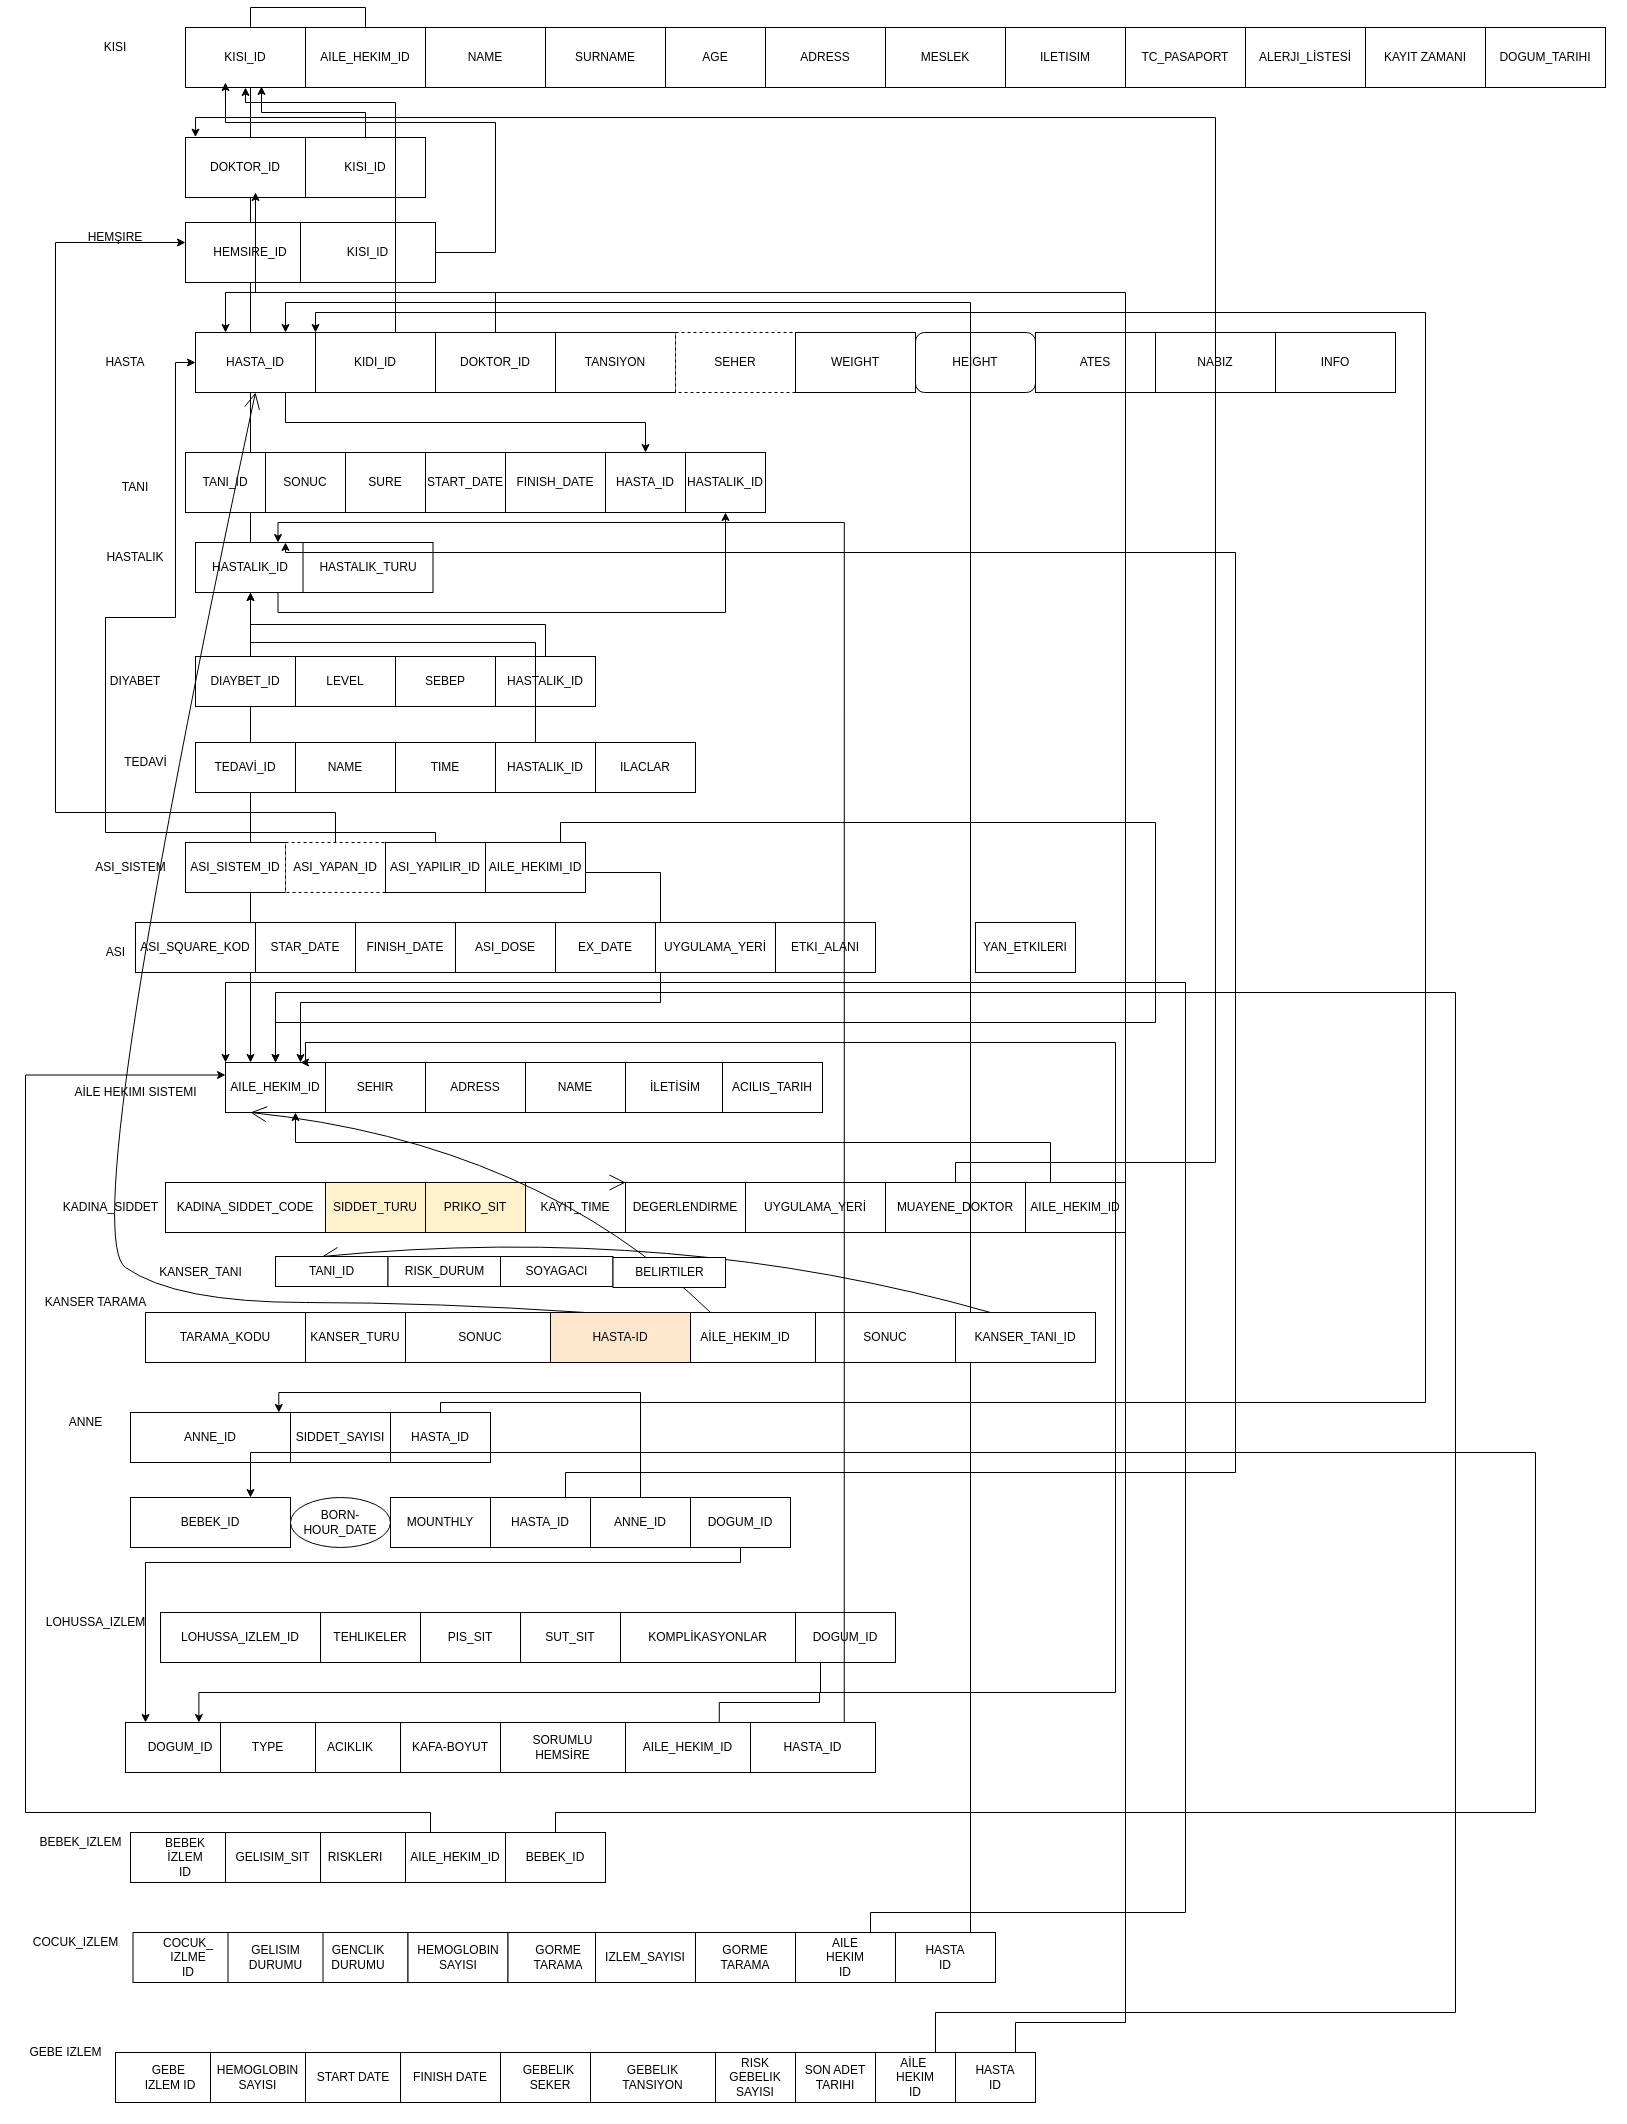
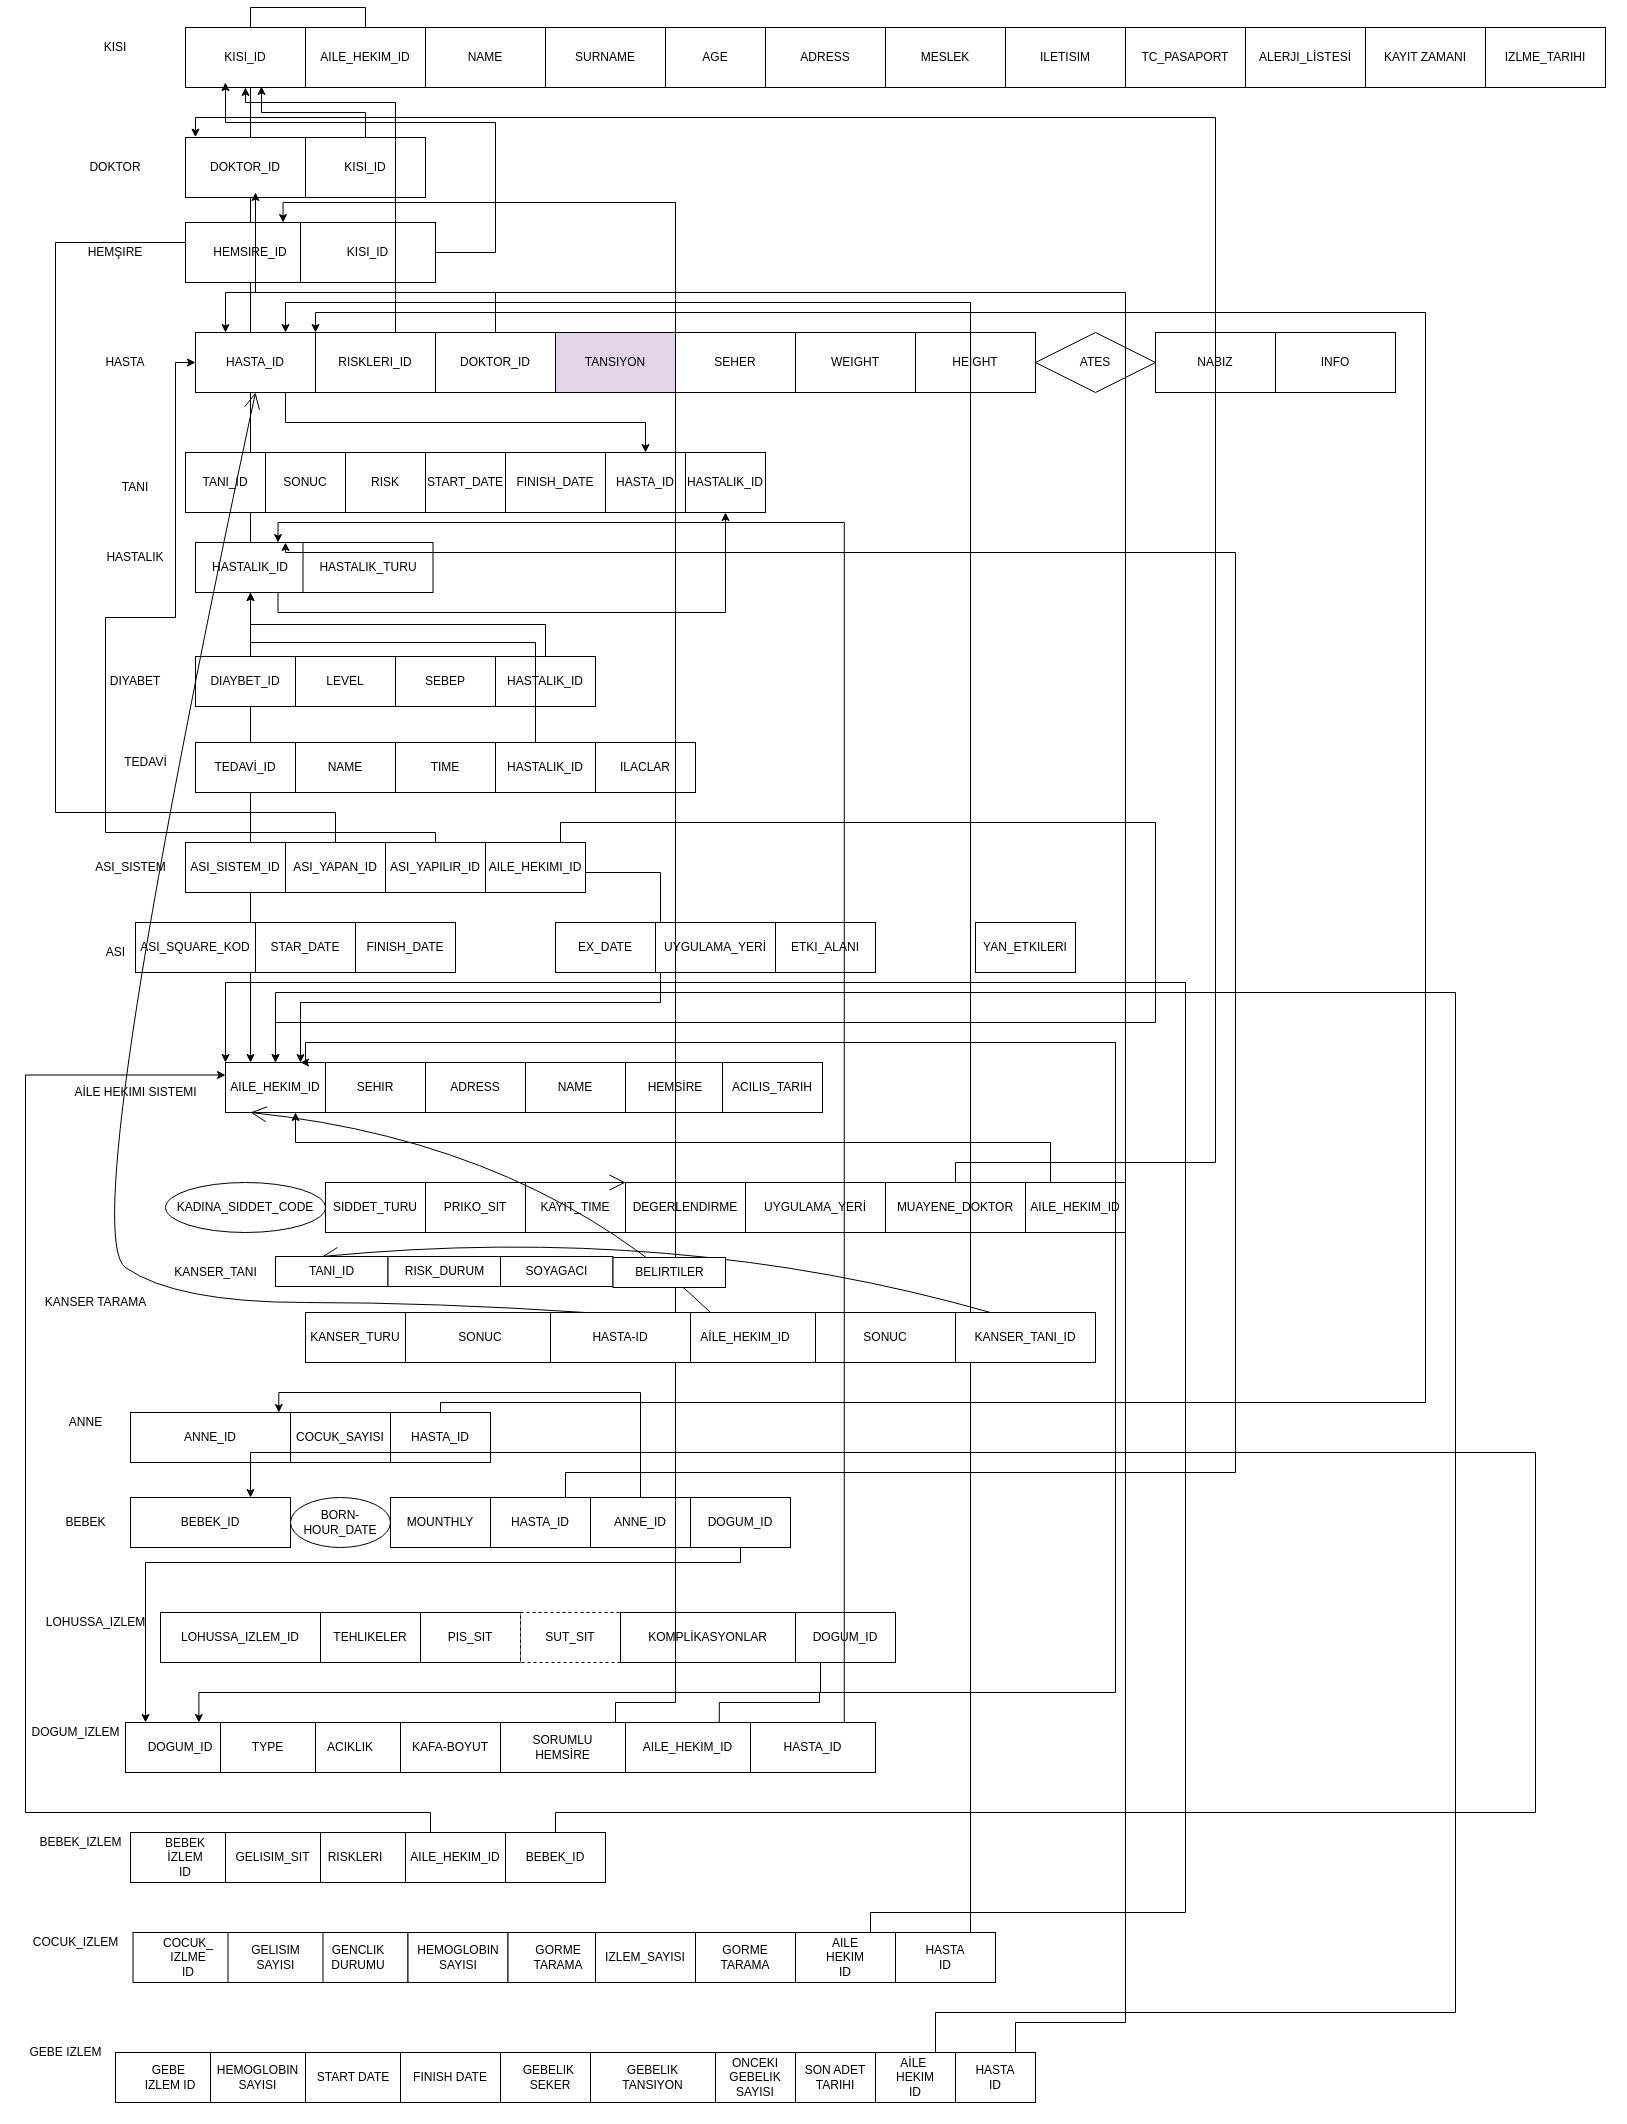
(1546, 58) -> (1546, 58)
none -> (116, 168)
(116, 238) -> (116, 253)
(177, 243) -> (180, 243)
(376, 363) -> (376, 363)
(616, 363) -> (616, 363)
(736, 363) -> (736, 363)
(976, 363) -> (976, 363)
(1096, 363) -> (1096, 363)
(386, 483) -> (386, 483)
none -> (676, 529)
(336, 868) -> (336, 868)
(506, 948) -> none
(676, 1088) -> (676, 1088)
(111, 1208) -> none
(246, 1208) -> (246, 1208)
(376, 1208) -> (376, 1208)
(476, 1208) -> (476, 1208)
(201, 1273) -> (216, 1273)
(226, 1338) -> none
(621, 1338) -> (621, 1338)
(341, 1438) -> (341, 1438)
none -> (86, 1523)
(571, 1638) -> (571, 1638)
none -> (76, 1733)
(276, 1958) -> (276, 1958)
(756, 2078) -> (756, 2078)
